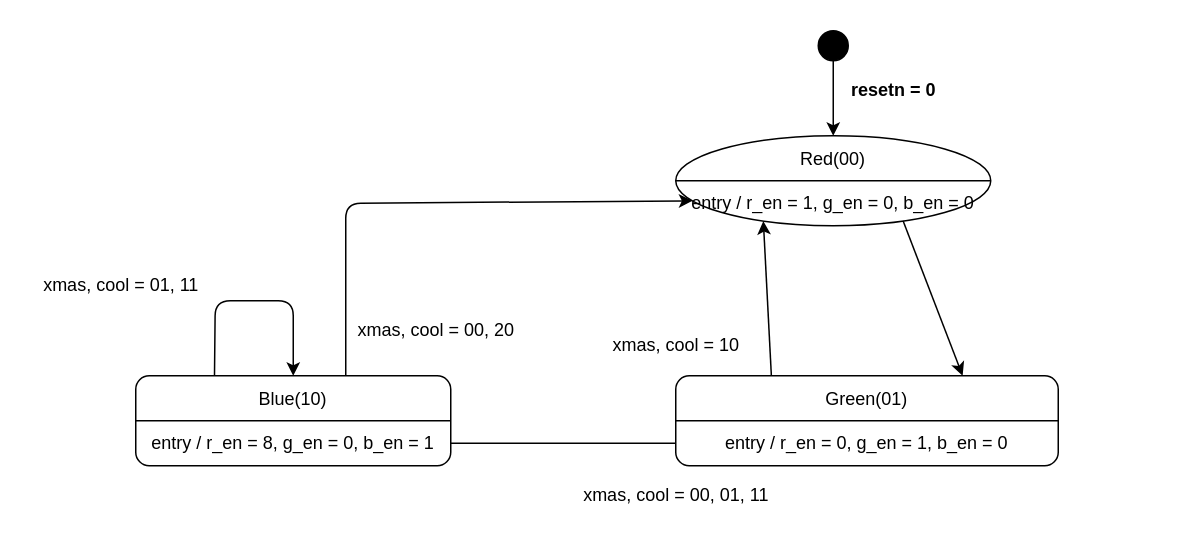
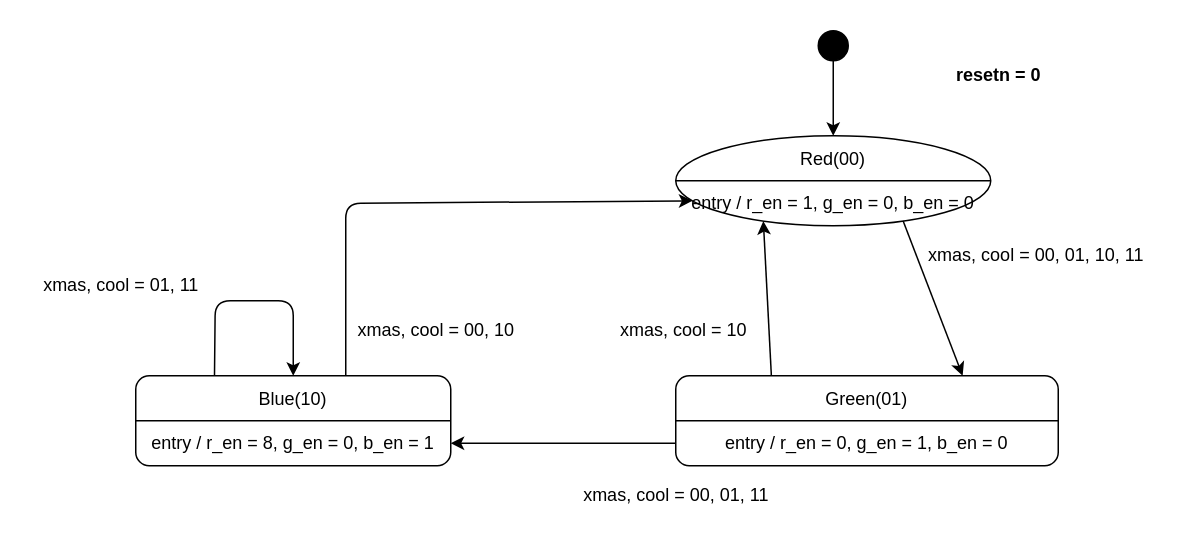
(893, 91) -> (998, 76)
none -> (1036, 256)
(437, 331) -> (437, 331)
(676, 346) -> (683, 331)
(457, 443) -> (462, 443)
